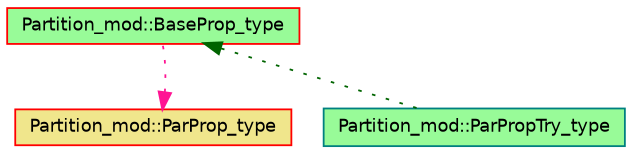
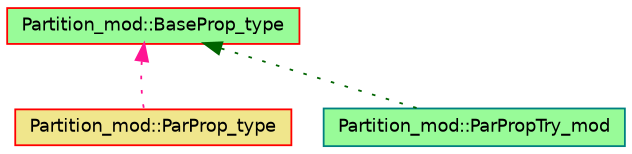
(165, 68) -> (141, 86)
(474, 127) -> (474, 127)
